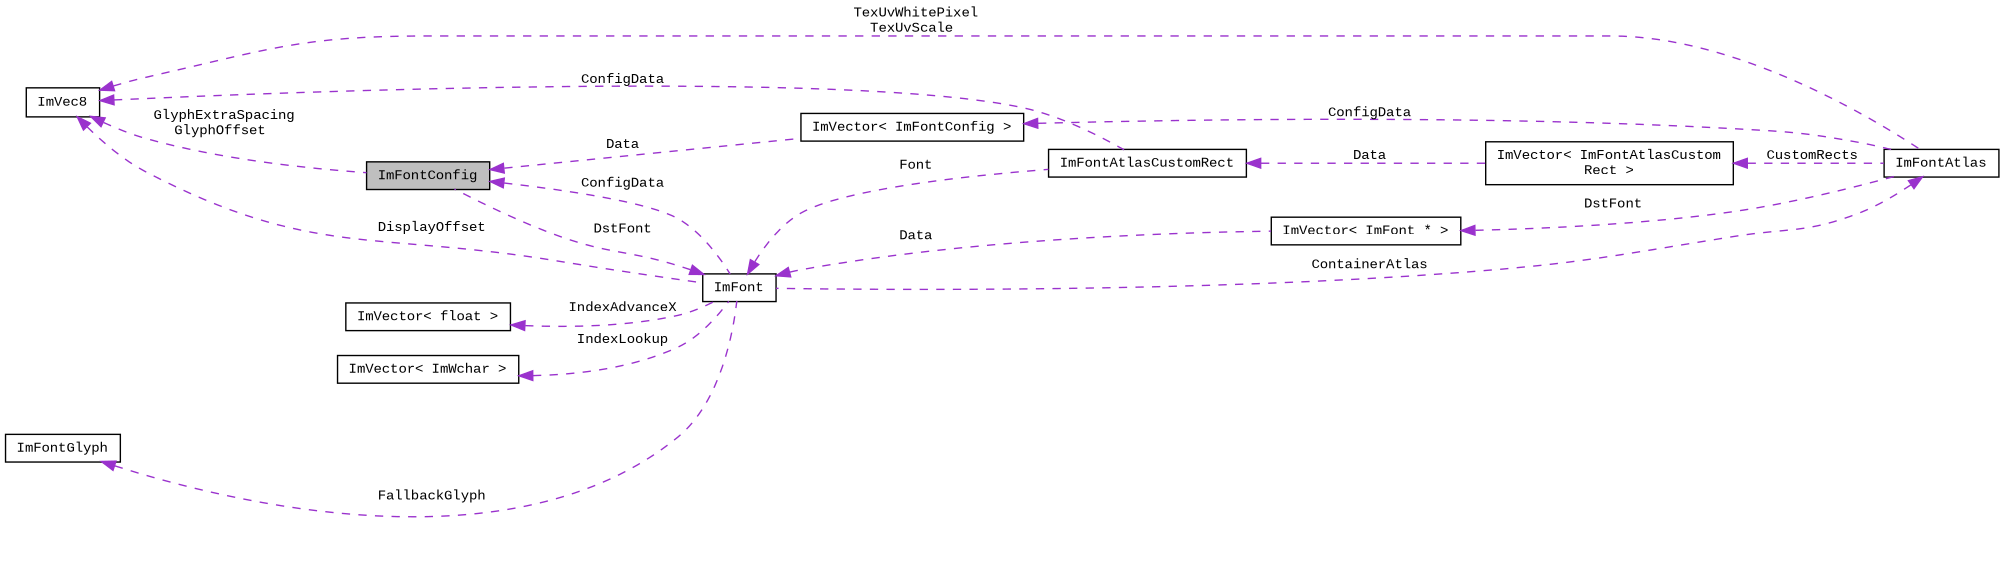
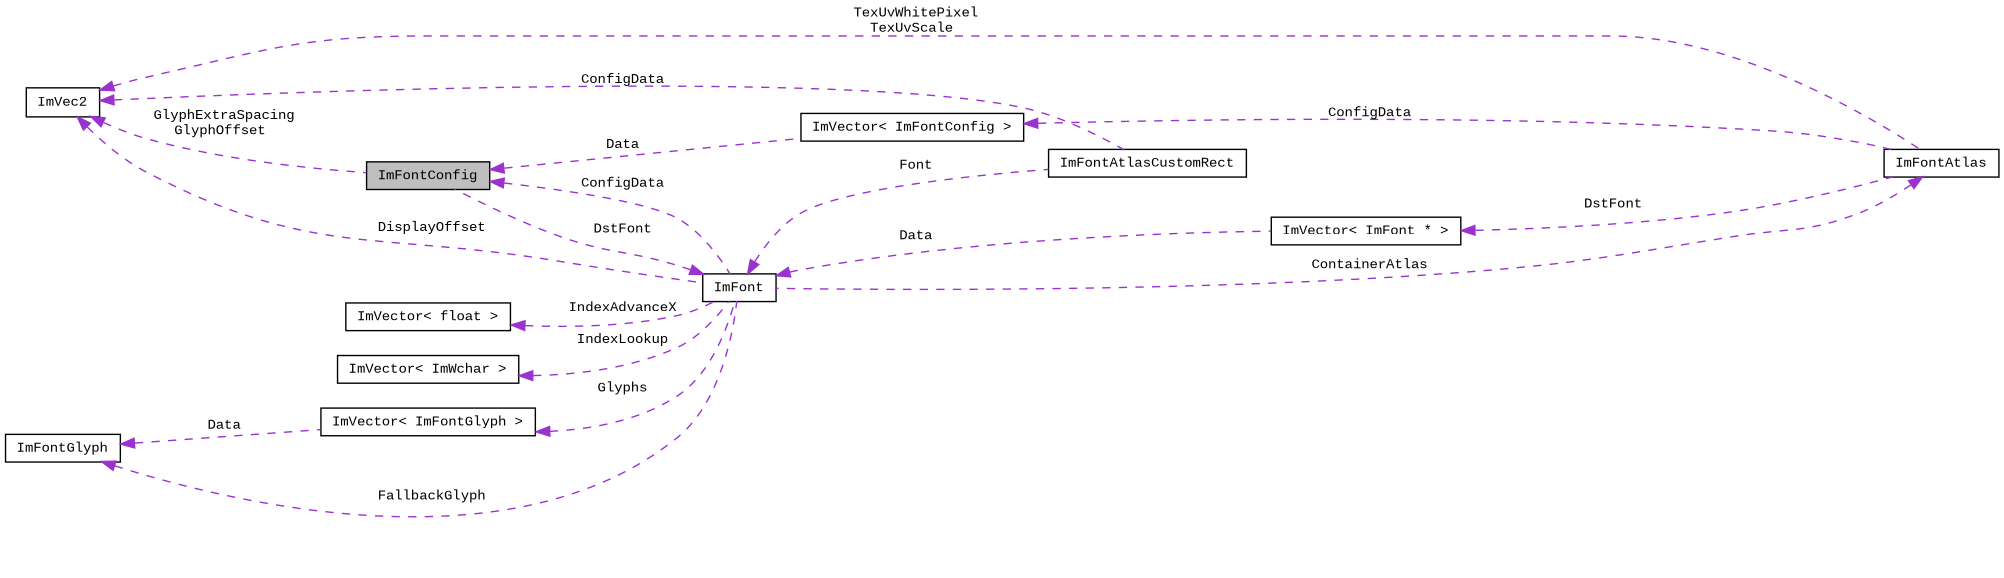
(63, 102) -> (63, 102)
(1610, 163) -> none
none -> (428, 422)
